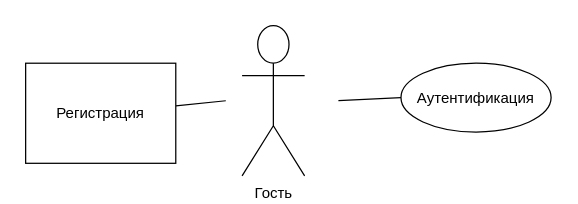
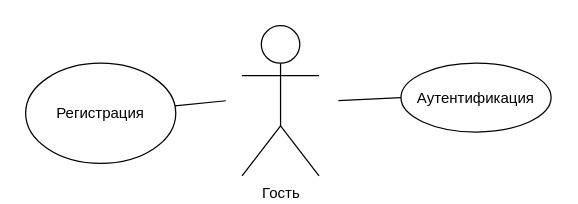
(273, 101) -> (280, 101)
(101, 113) -> (101, 113)
